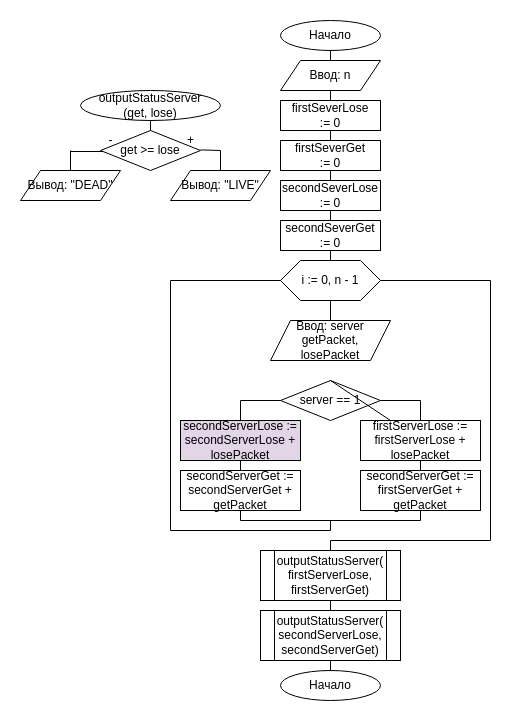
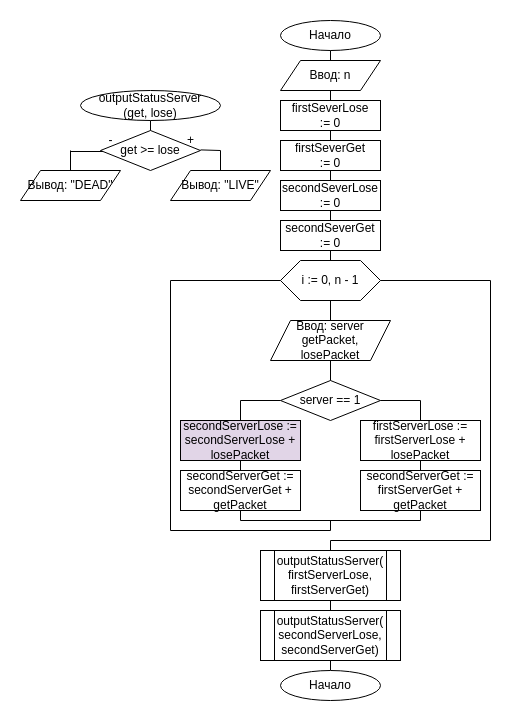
(361, 401) -> (331, 371)
